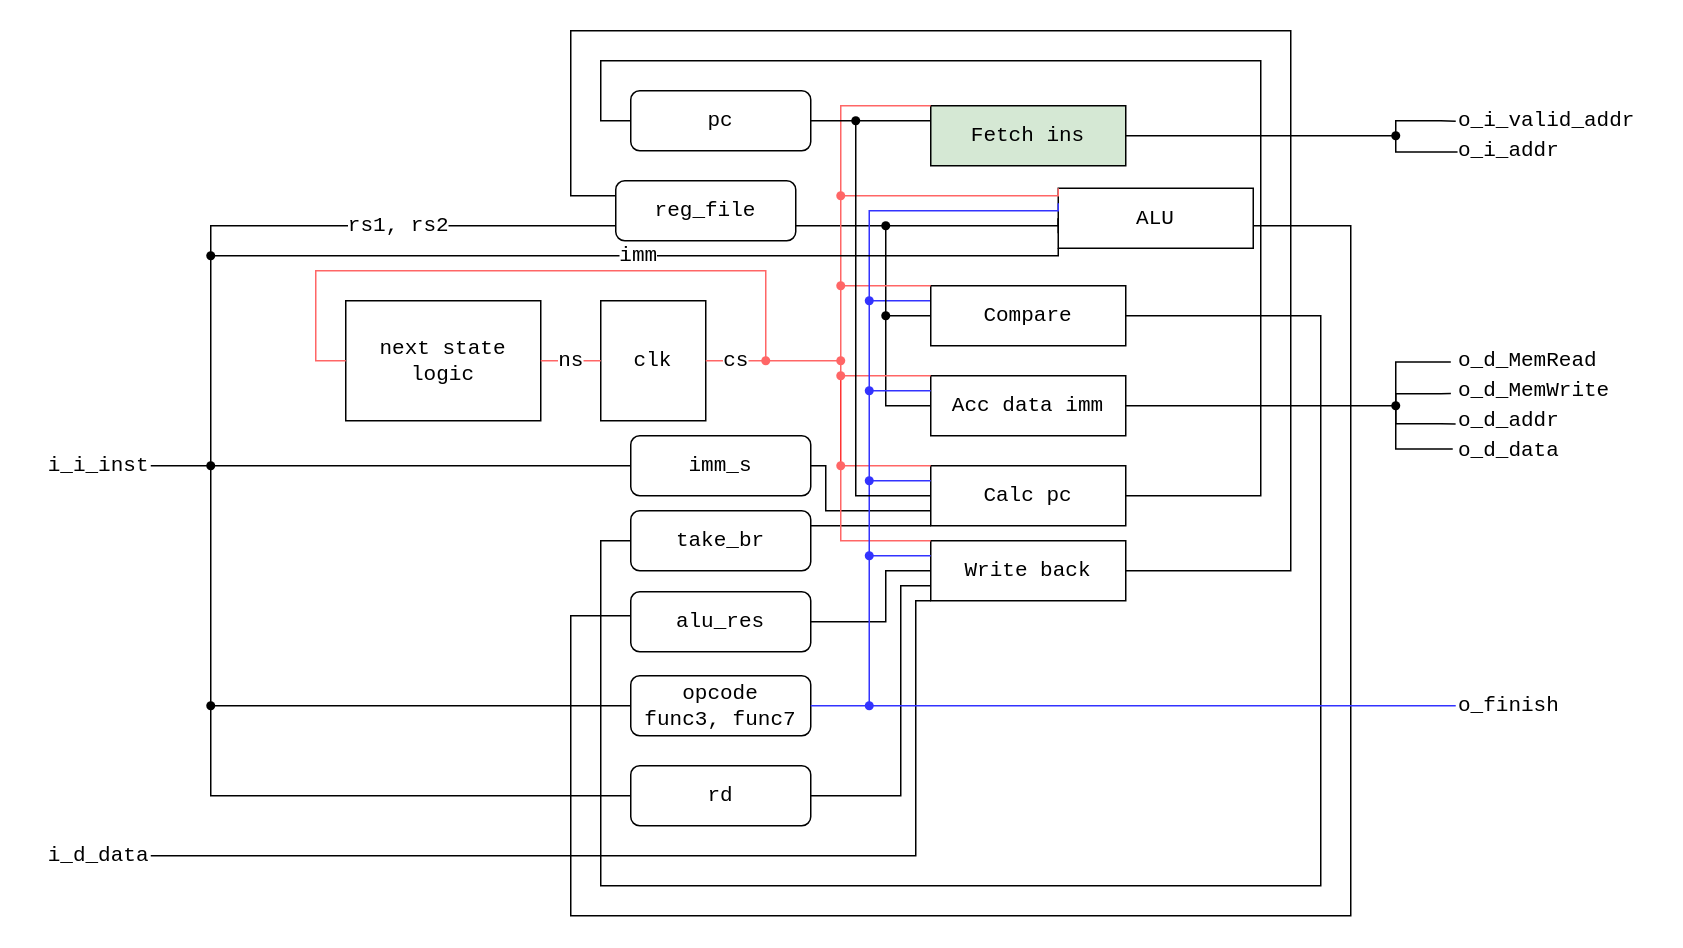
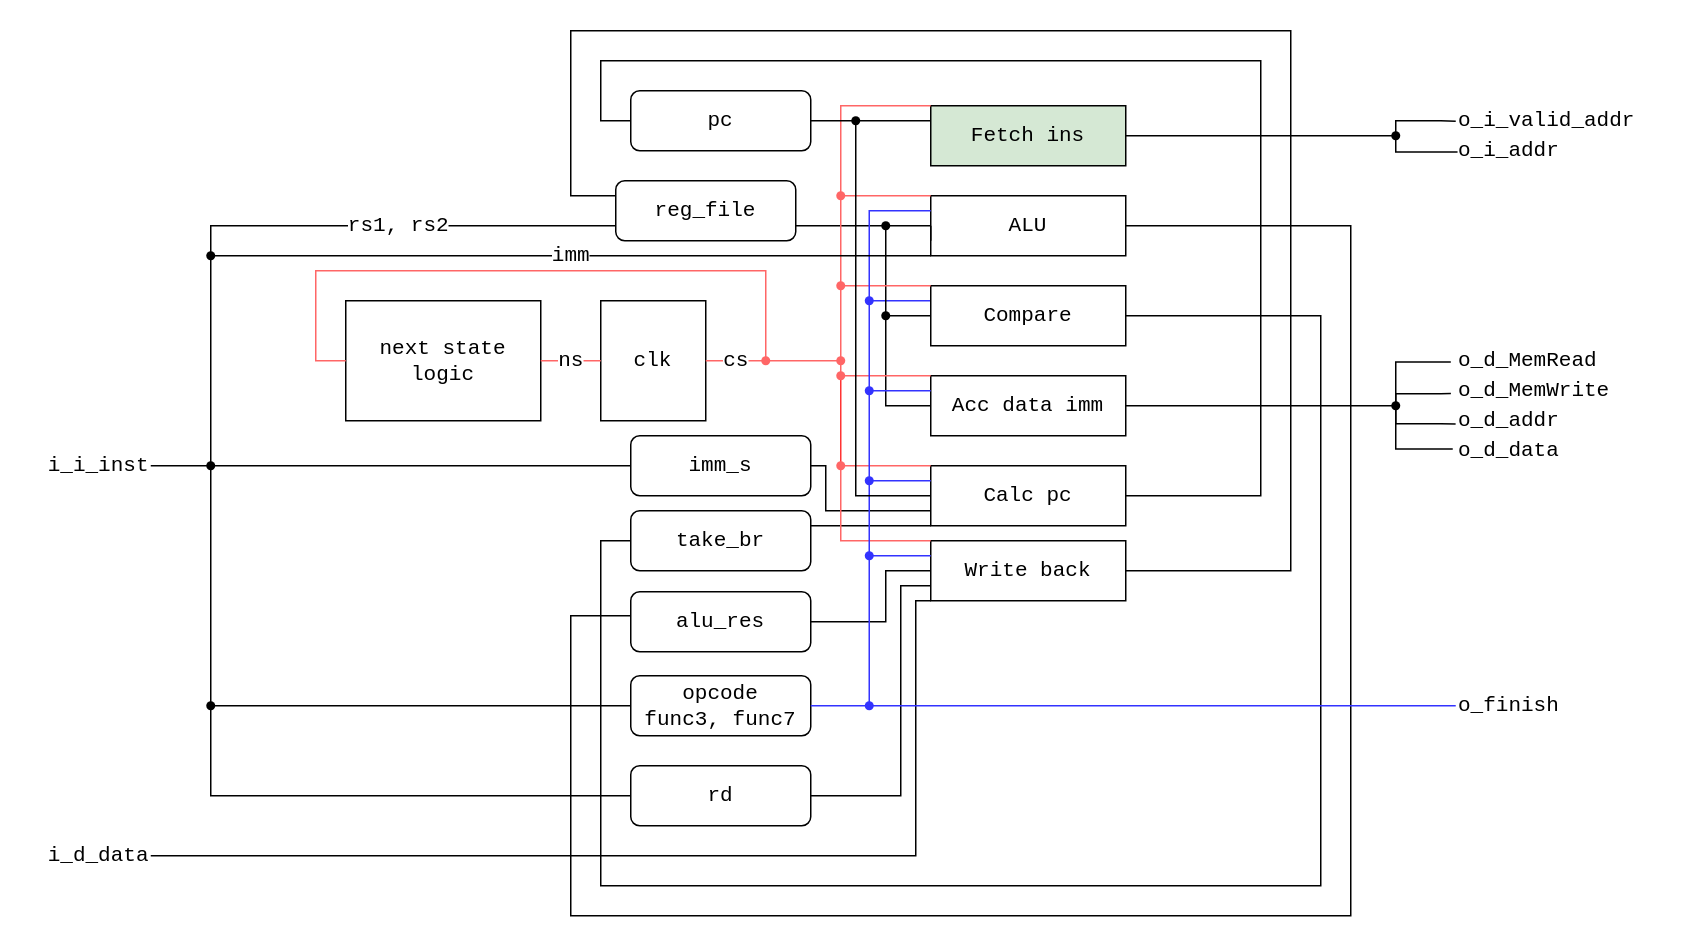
(1156, 218) -> (1028, 226)
